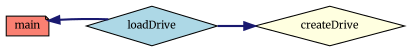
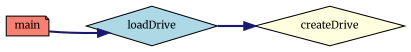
(84, 19) -> (73, 33)
